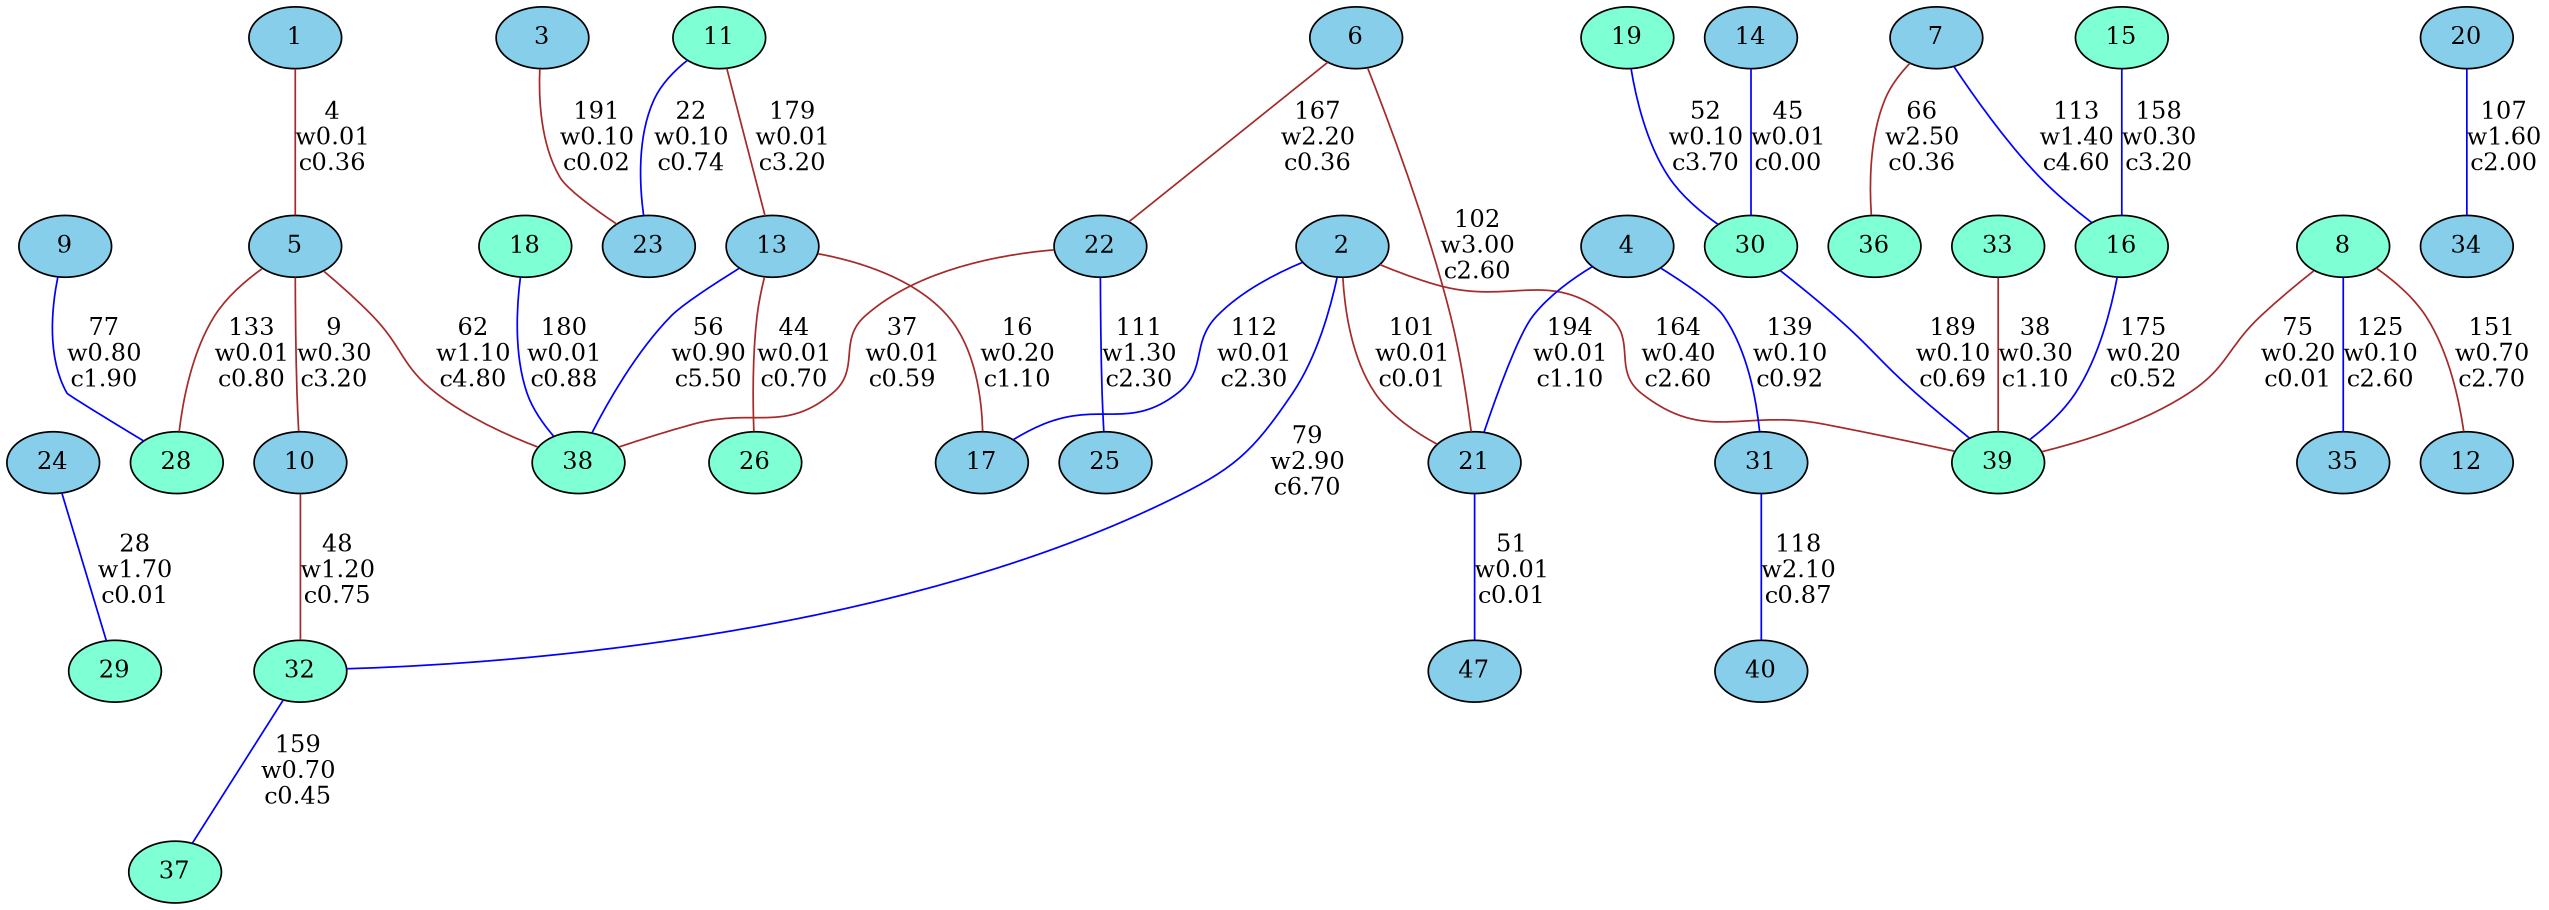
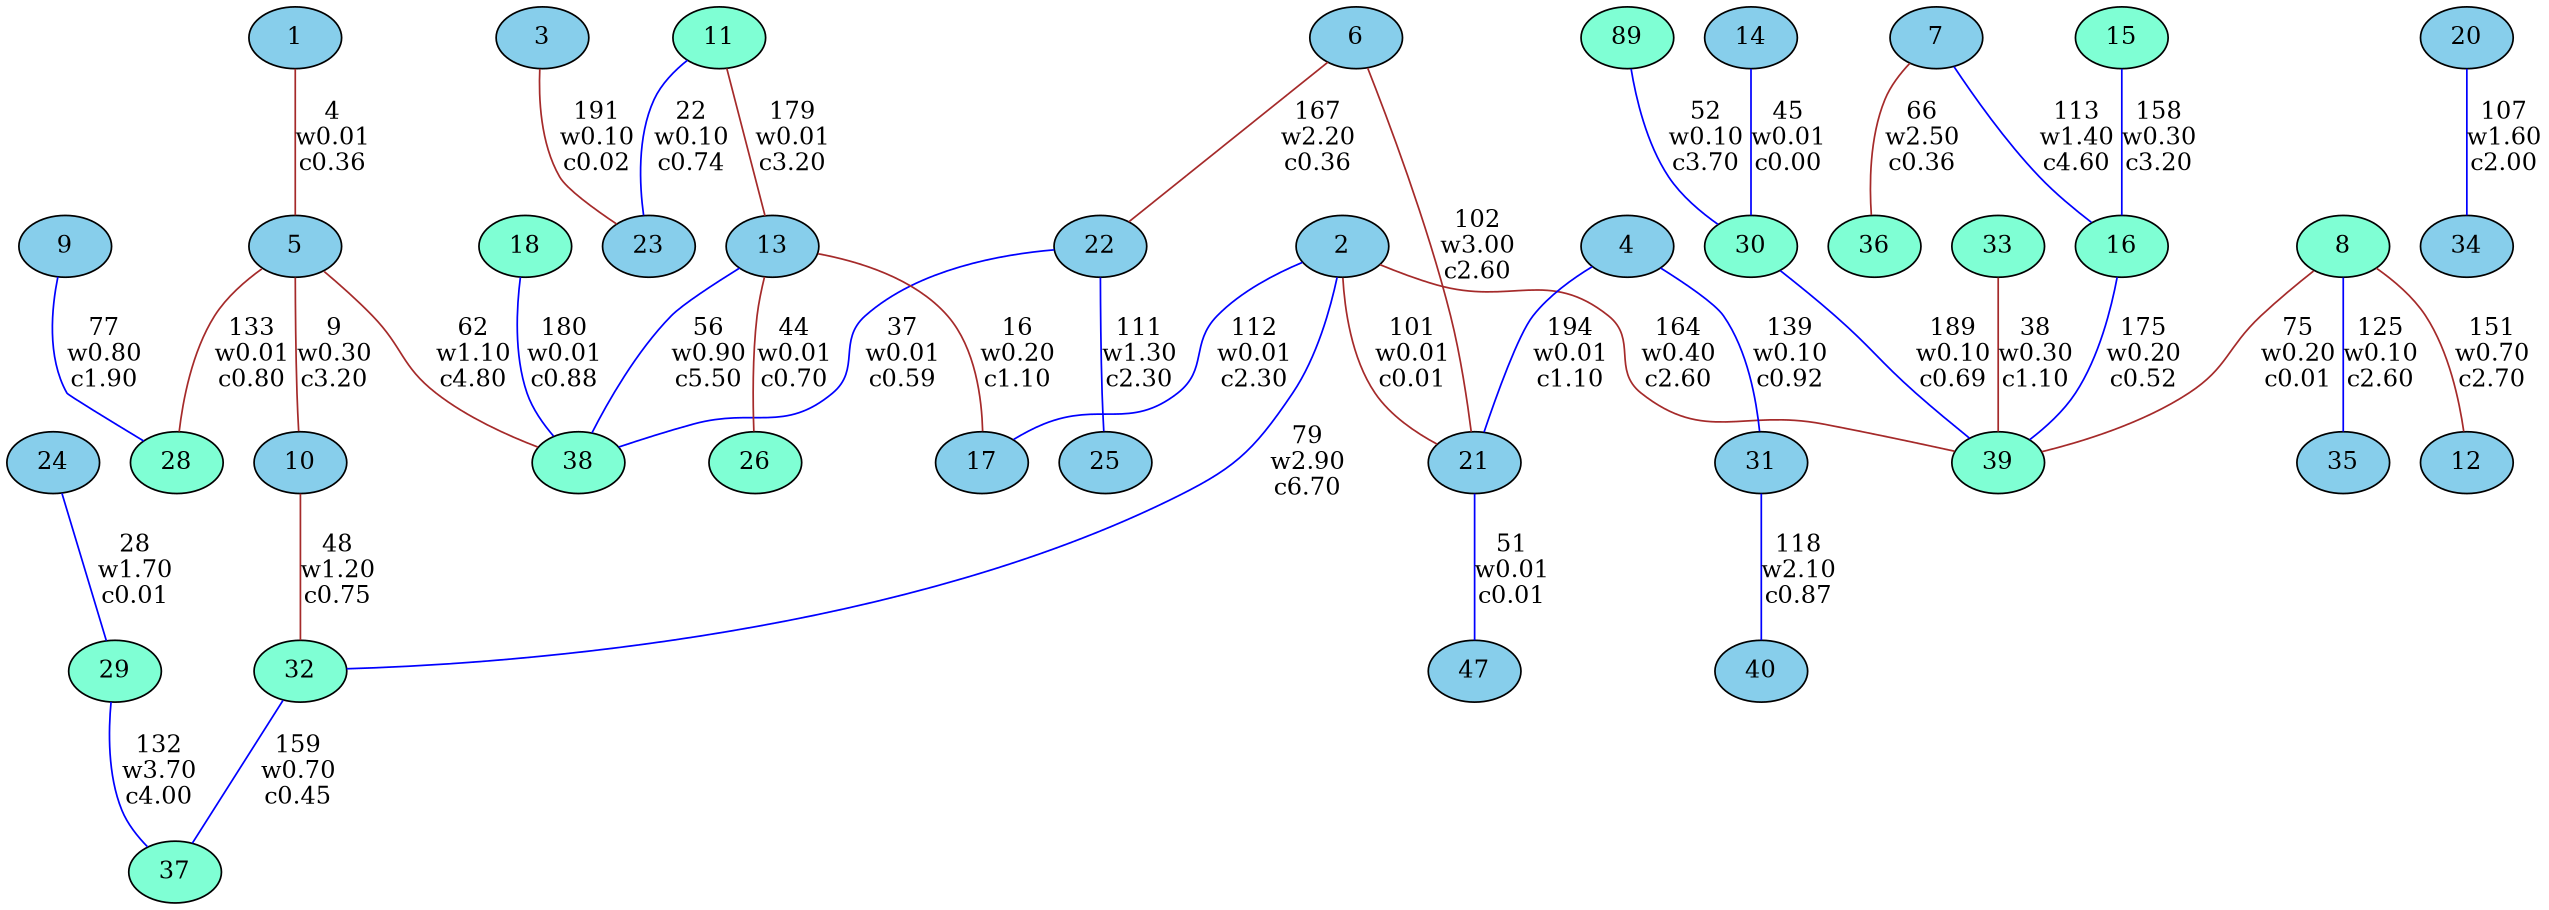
(1627, 38) -> (1627, 38)
(848, 365) -> (848, 365)
none -> (113, 779)
